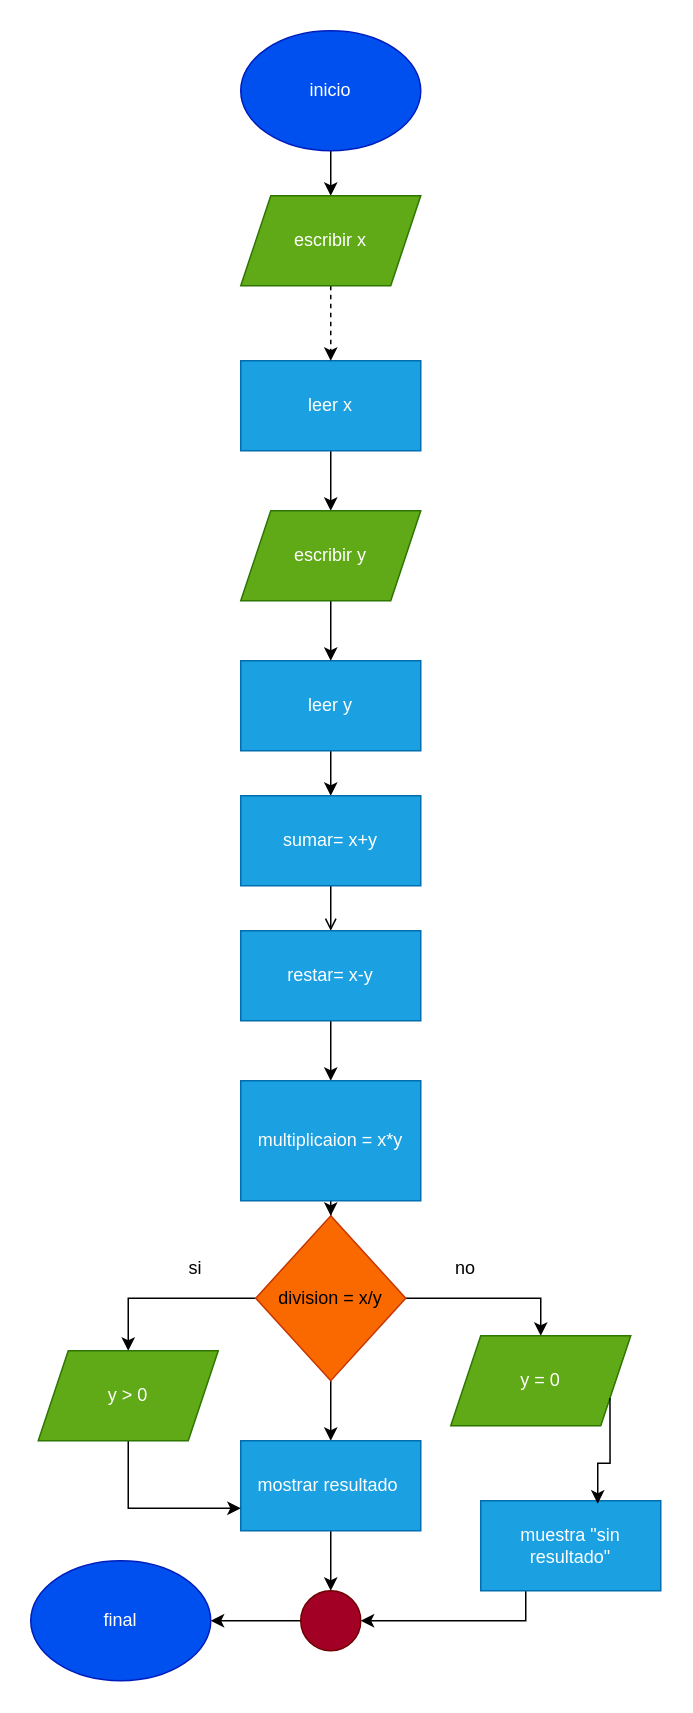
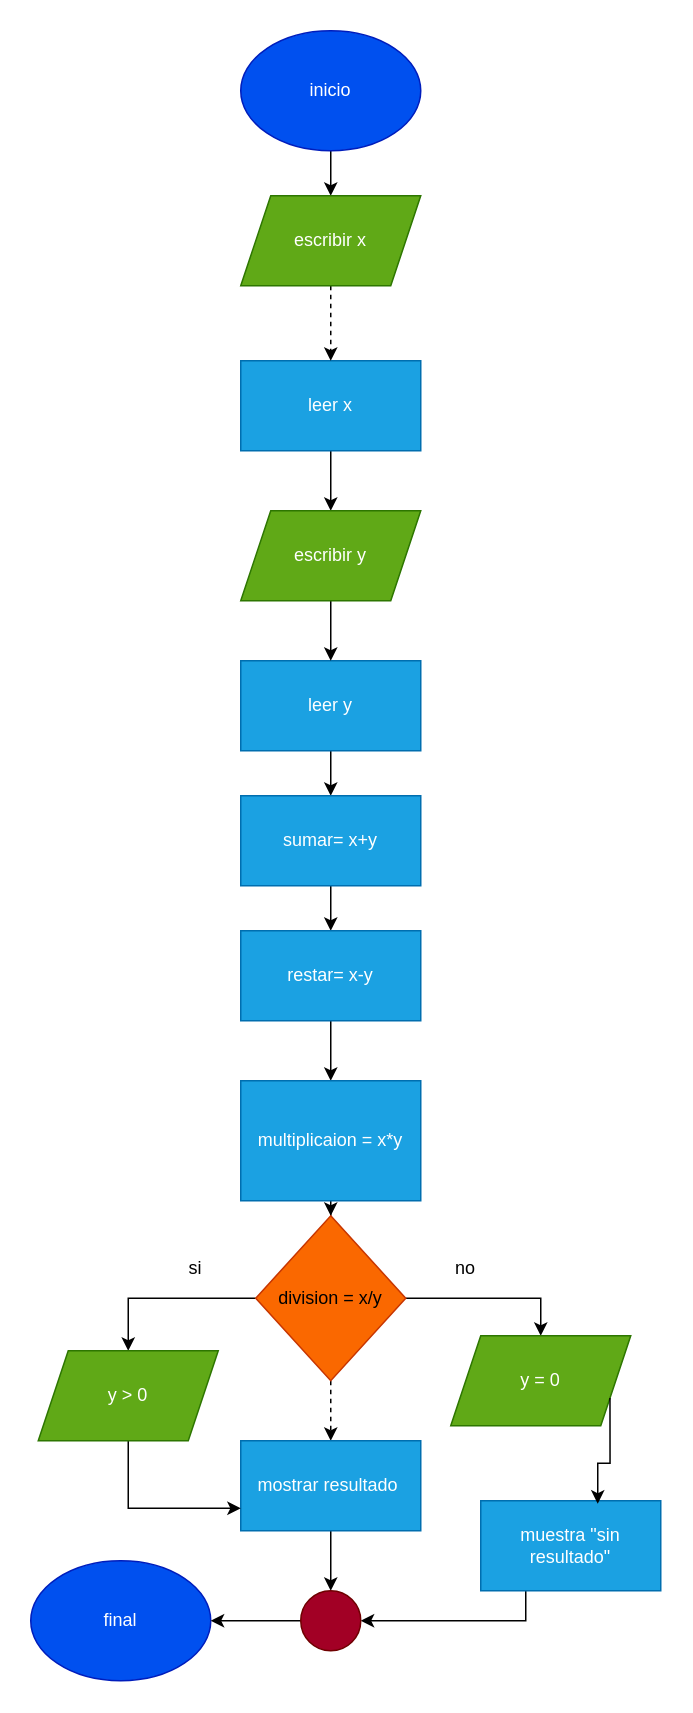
(331, 921) -> (331, 919)
(331, 1405) -> (331, 1405)
